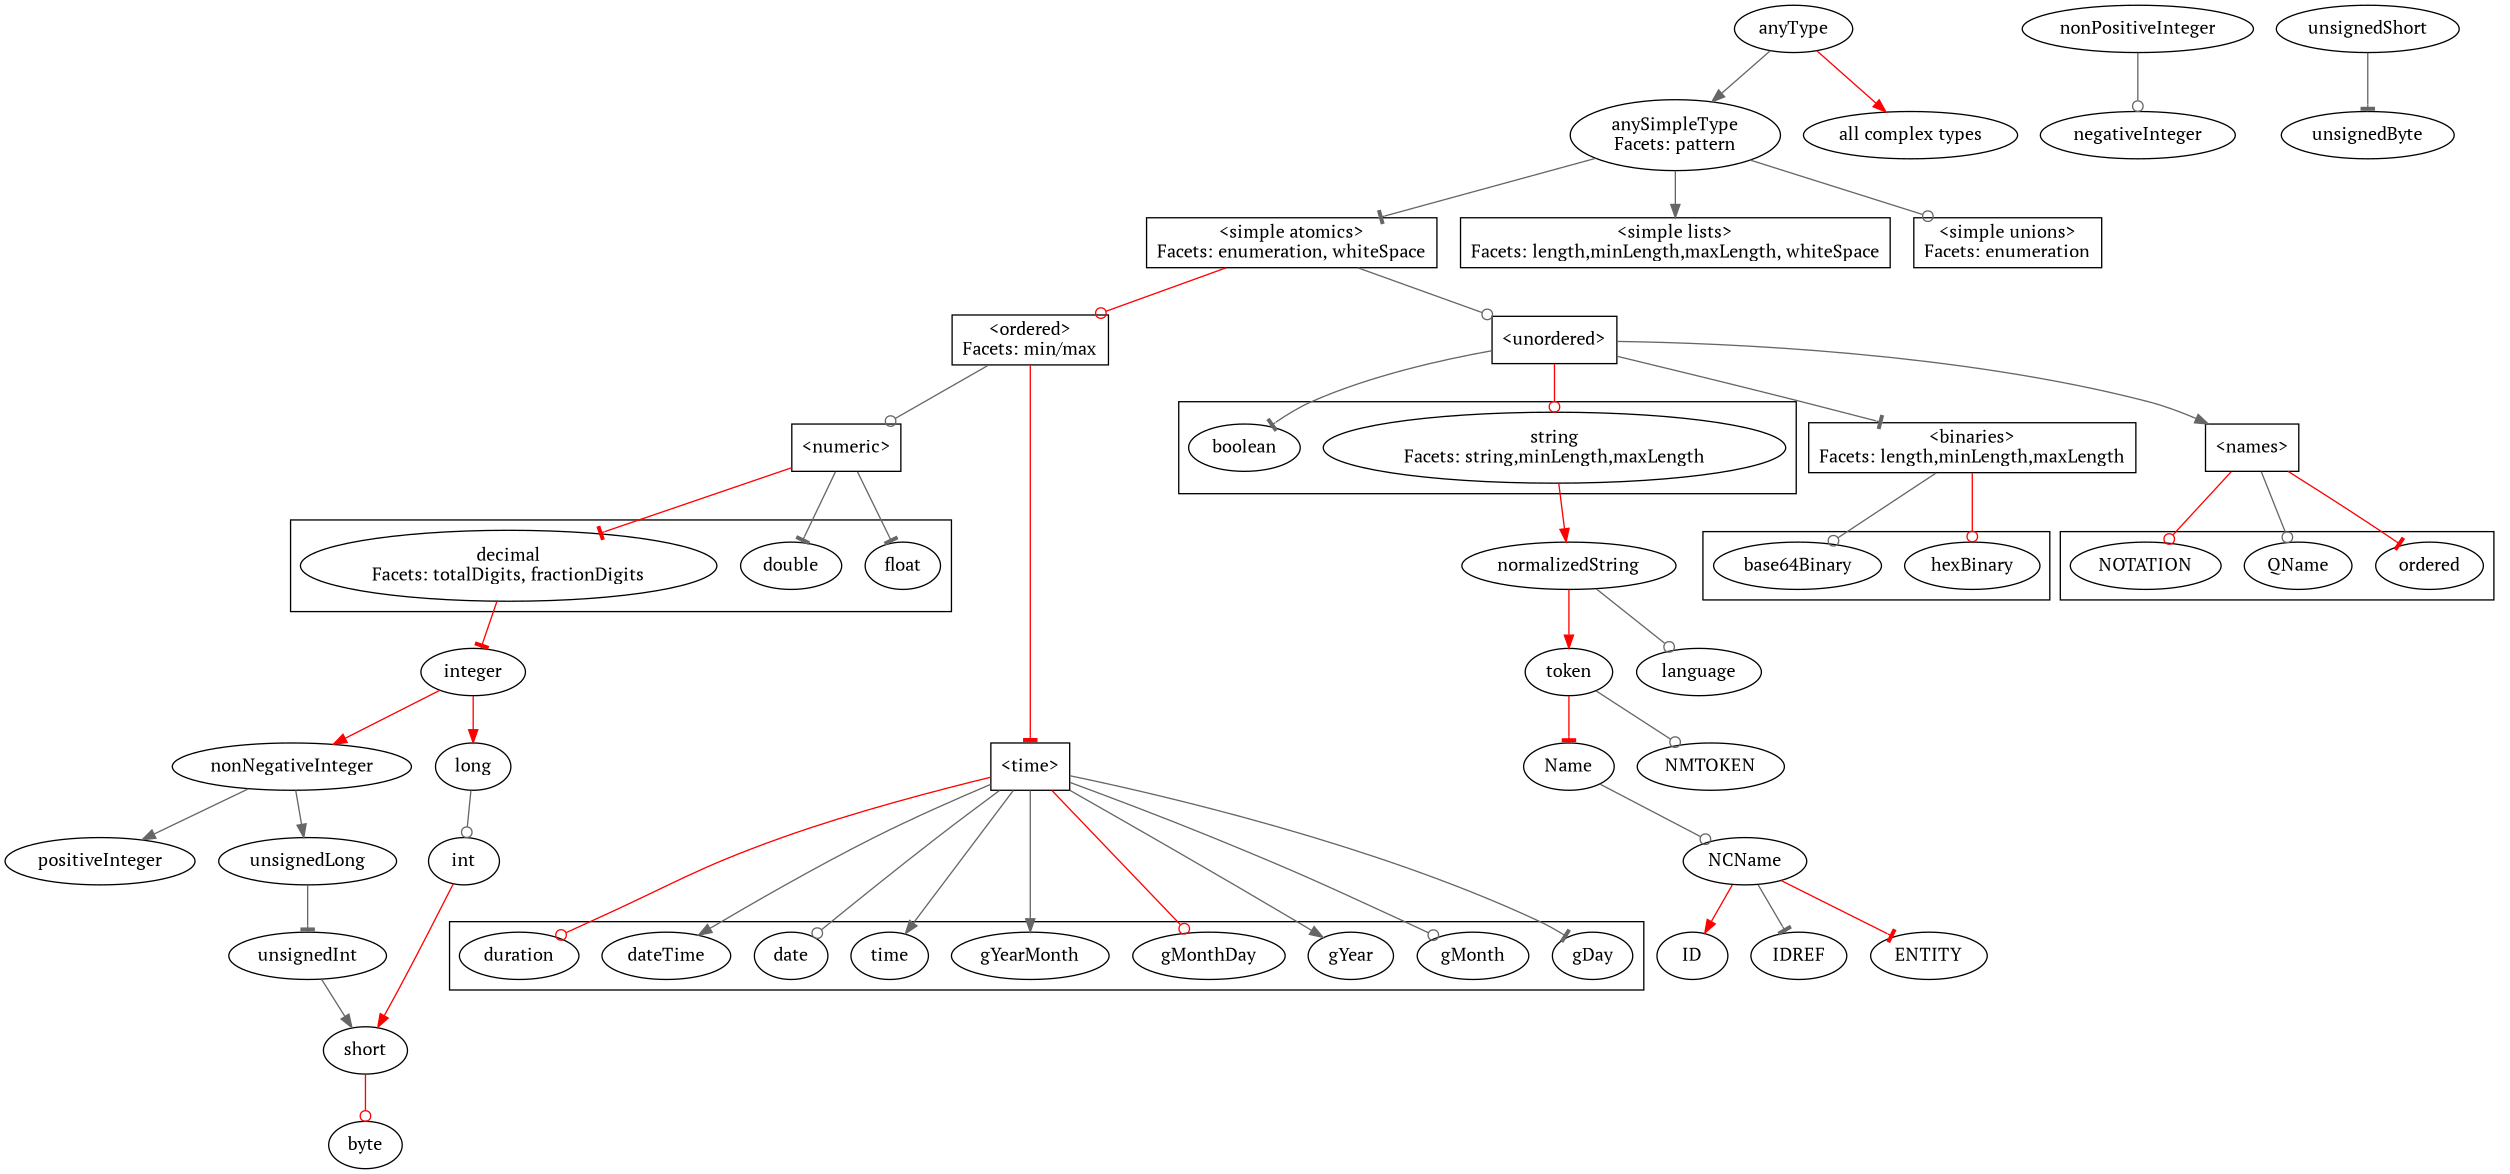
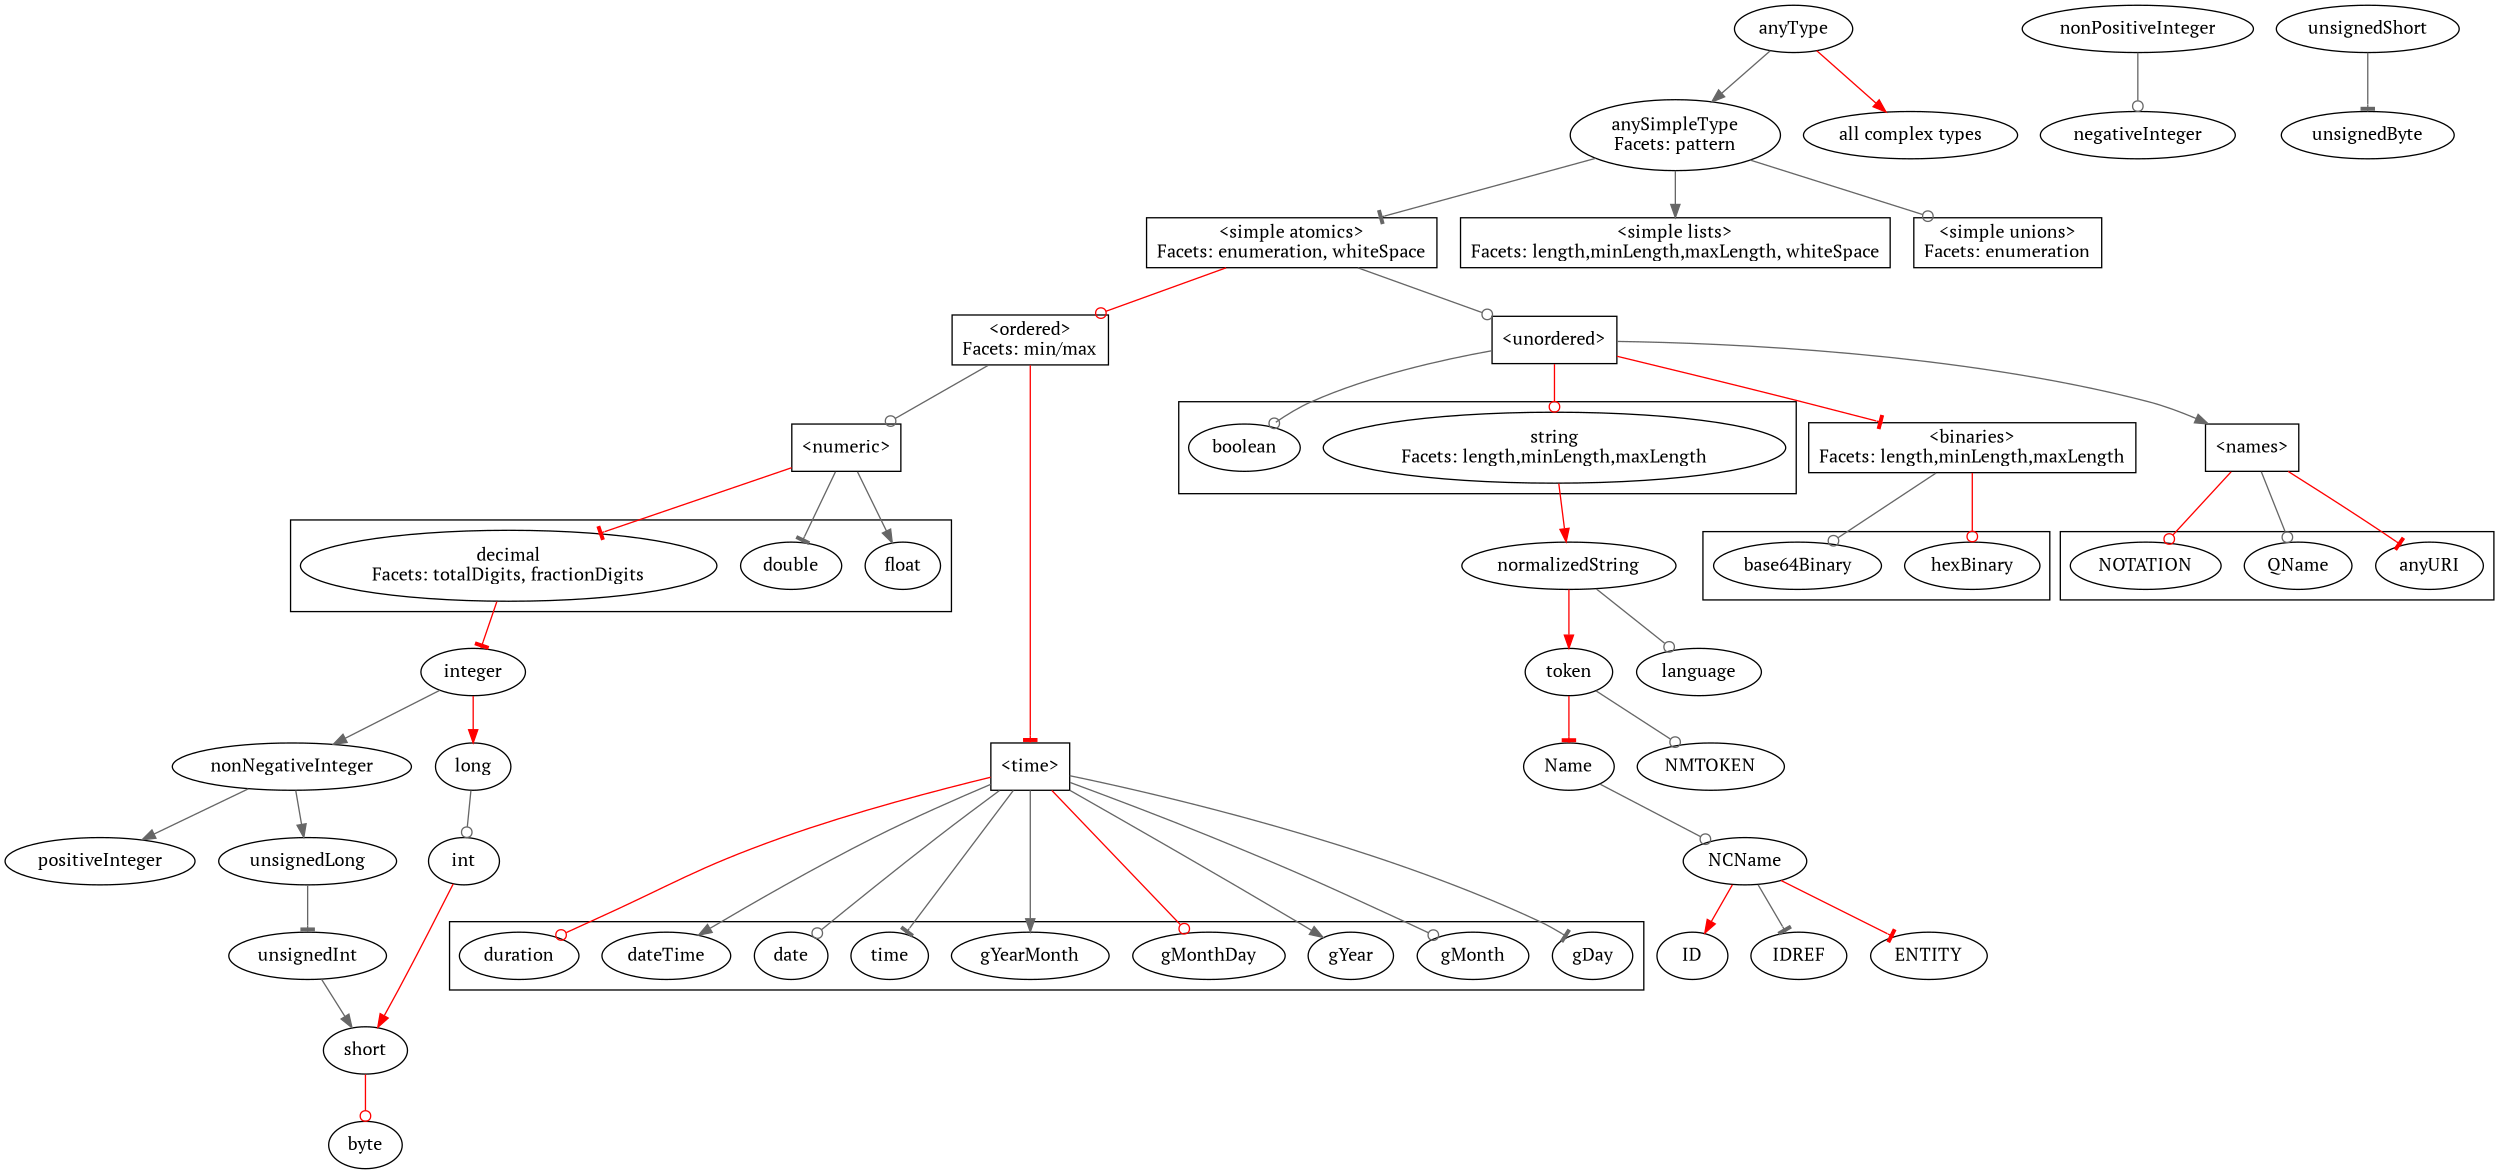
(1380, 377) -> (1380, 377)
(1747, 388) -> (1747, 388)
(1554, 448) -> (1554, 448)
(873, 504) -> (873, 504)
(2430, 566) -> (2430, 566)
(392, 714) -> (392, 714)
(962, 859) -> (962, 859)
